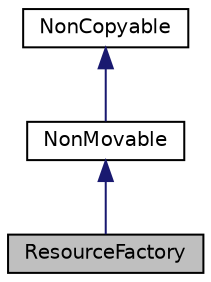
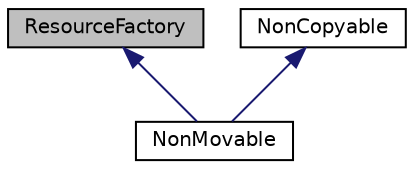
(106, 208) -> (167, 92)
